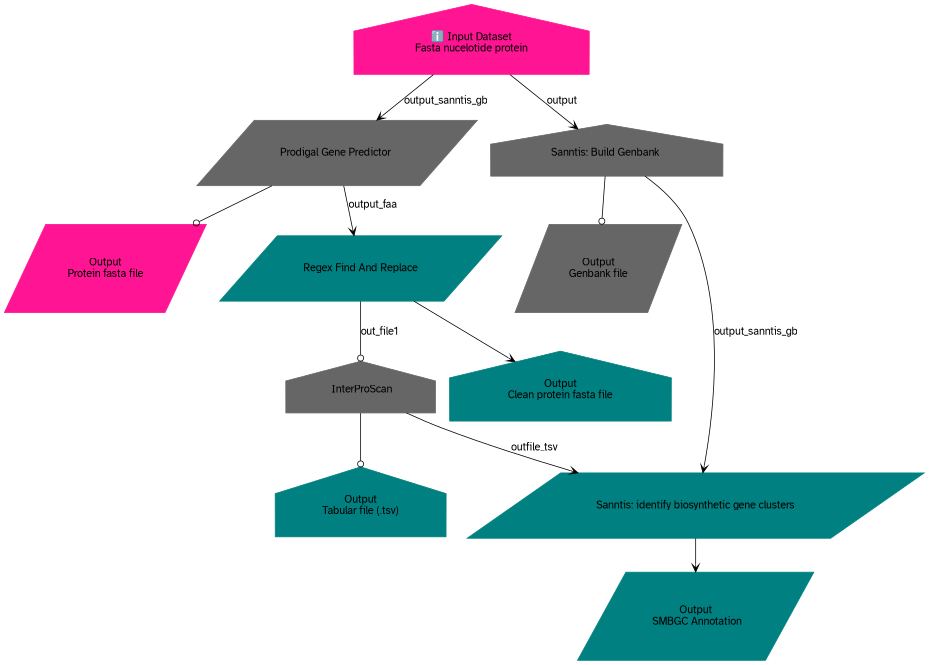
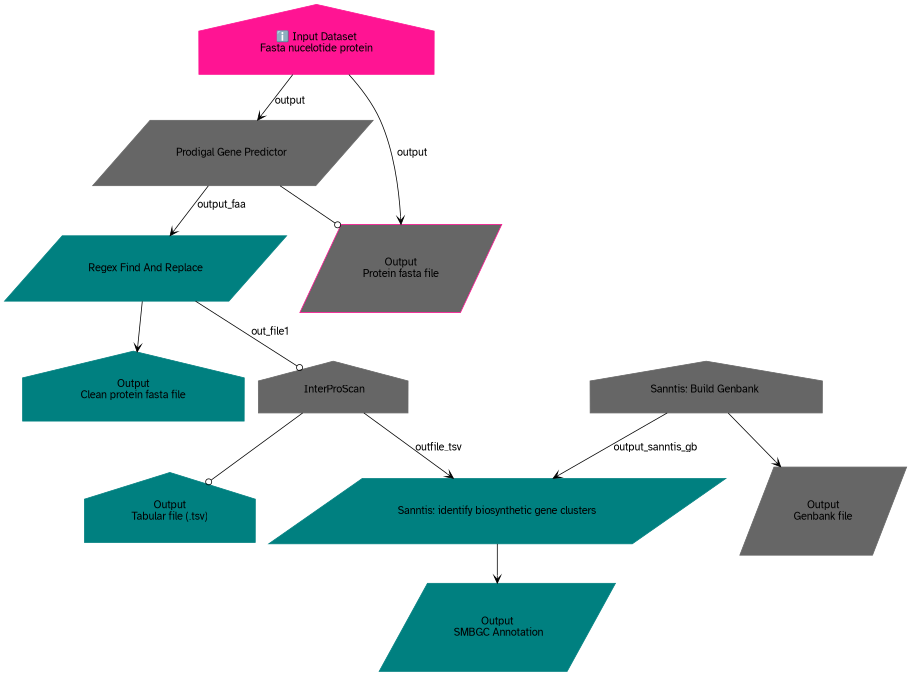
(541, 99) -> (388, 141)
(446, 101) -> (290, 101)
(604, 197) -> (752, 437)
(105, 268) -> (401, 268)
